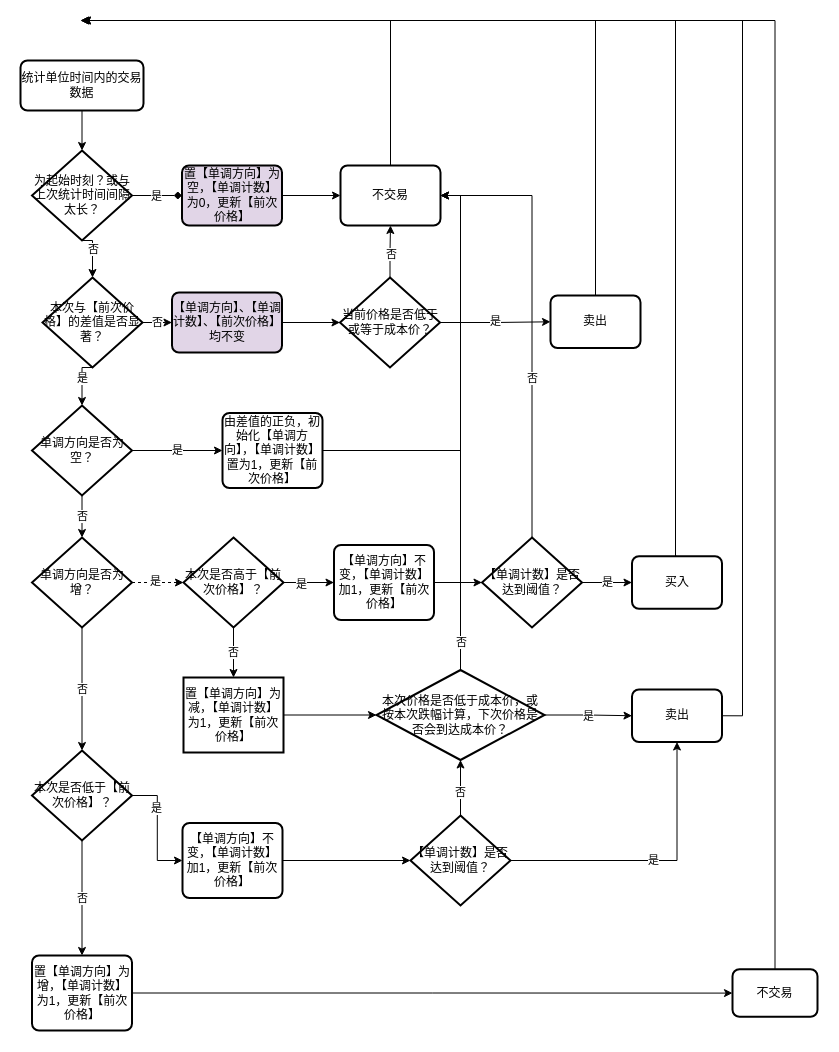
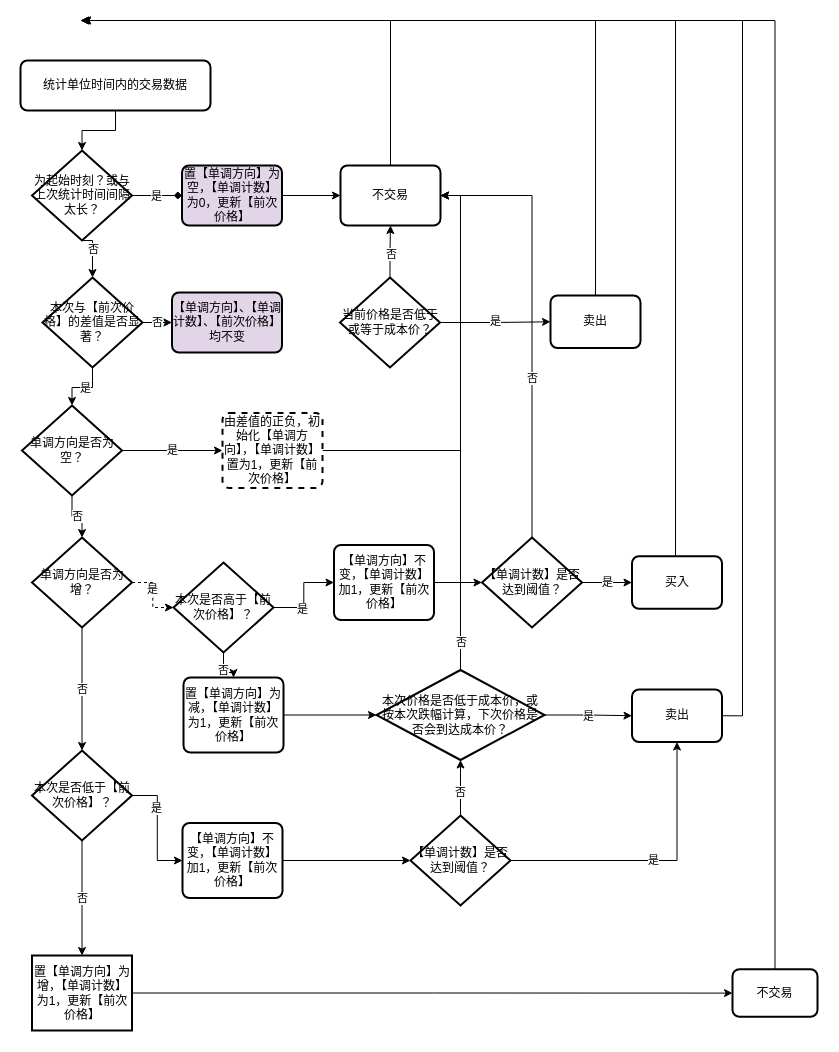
(82, 86) -> (116, 86)
(307, 323) -> none
(82, 451) -> (72, 451)
(273, 451) -> (273, 451)
(234, 583) -> (224, 608)
(234, 715) -> (234, 715)
(82, 993) -> (82, 993)
